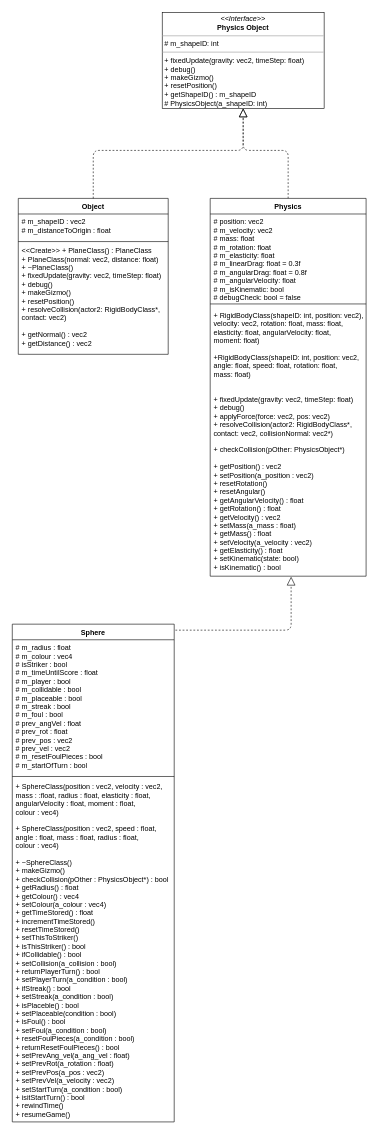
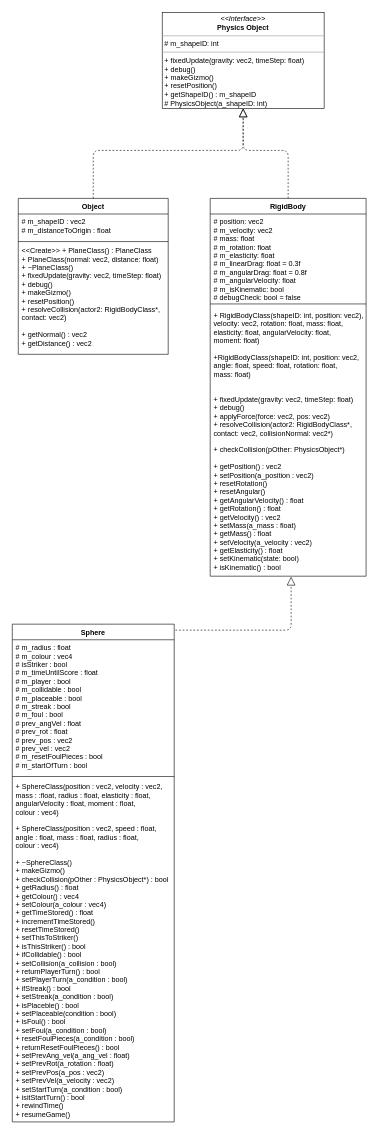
(288, 206) -> (288, 206)
